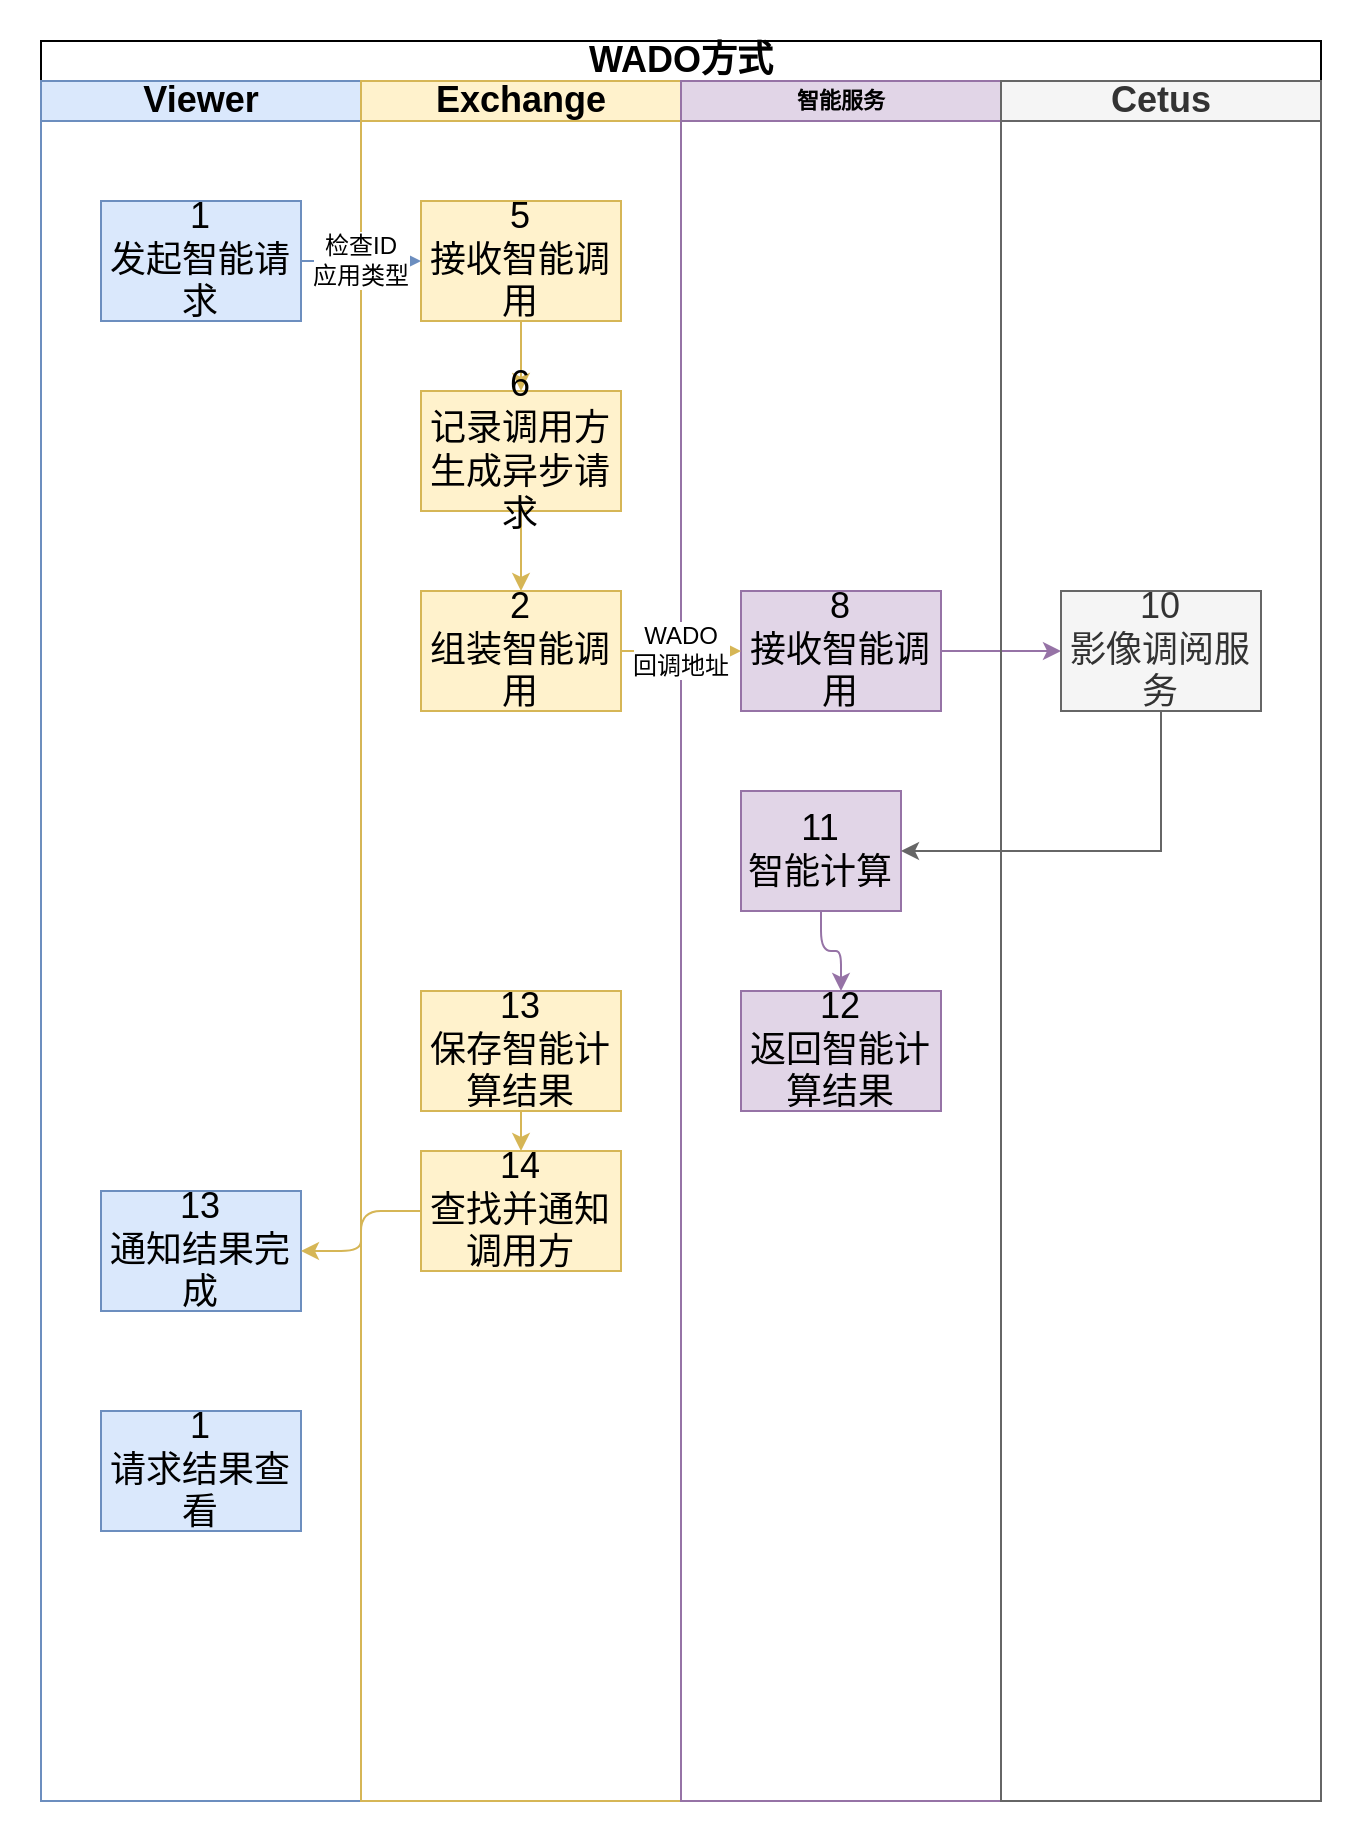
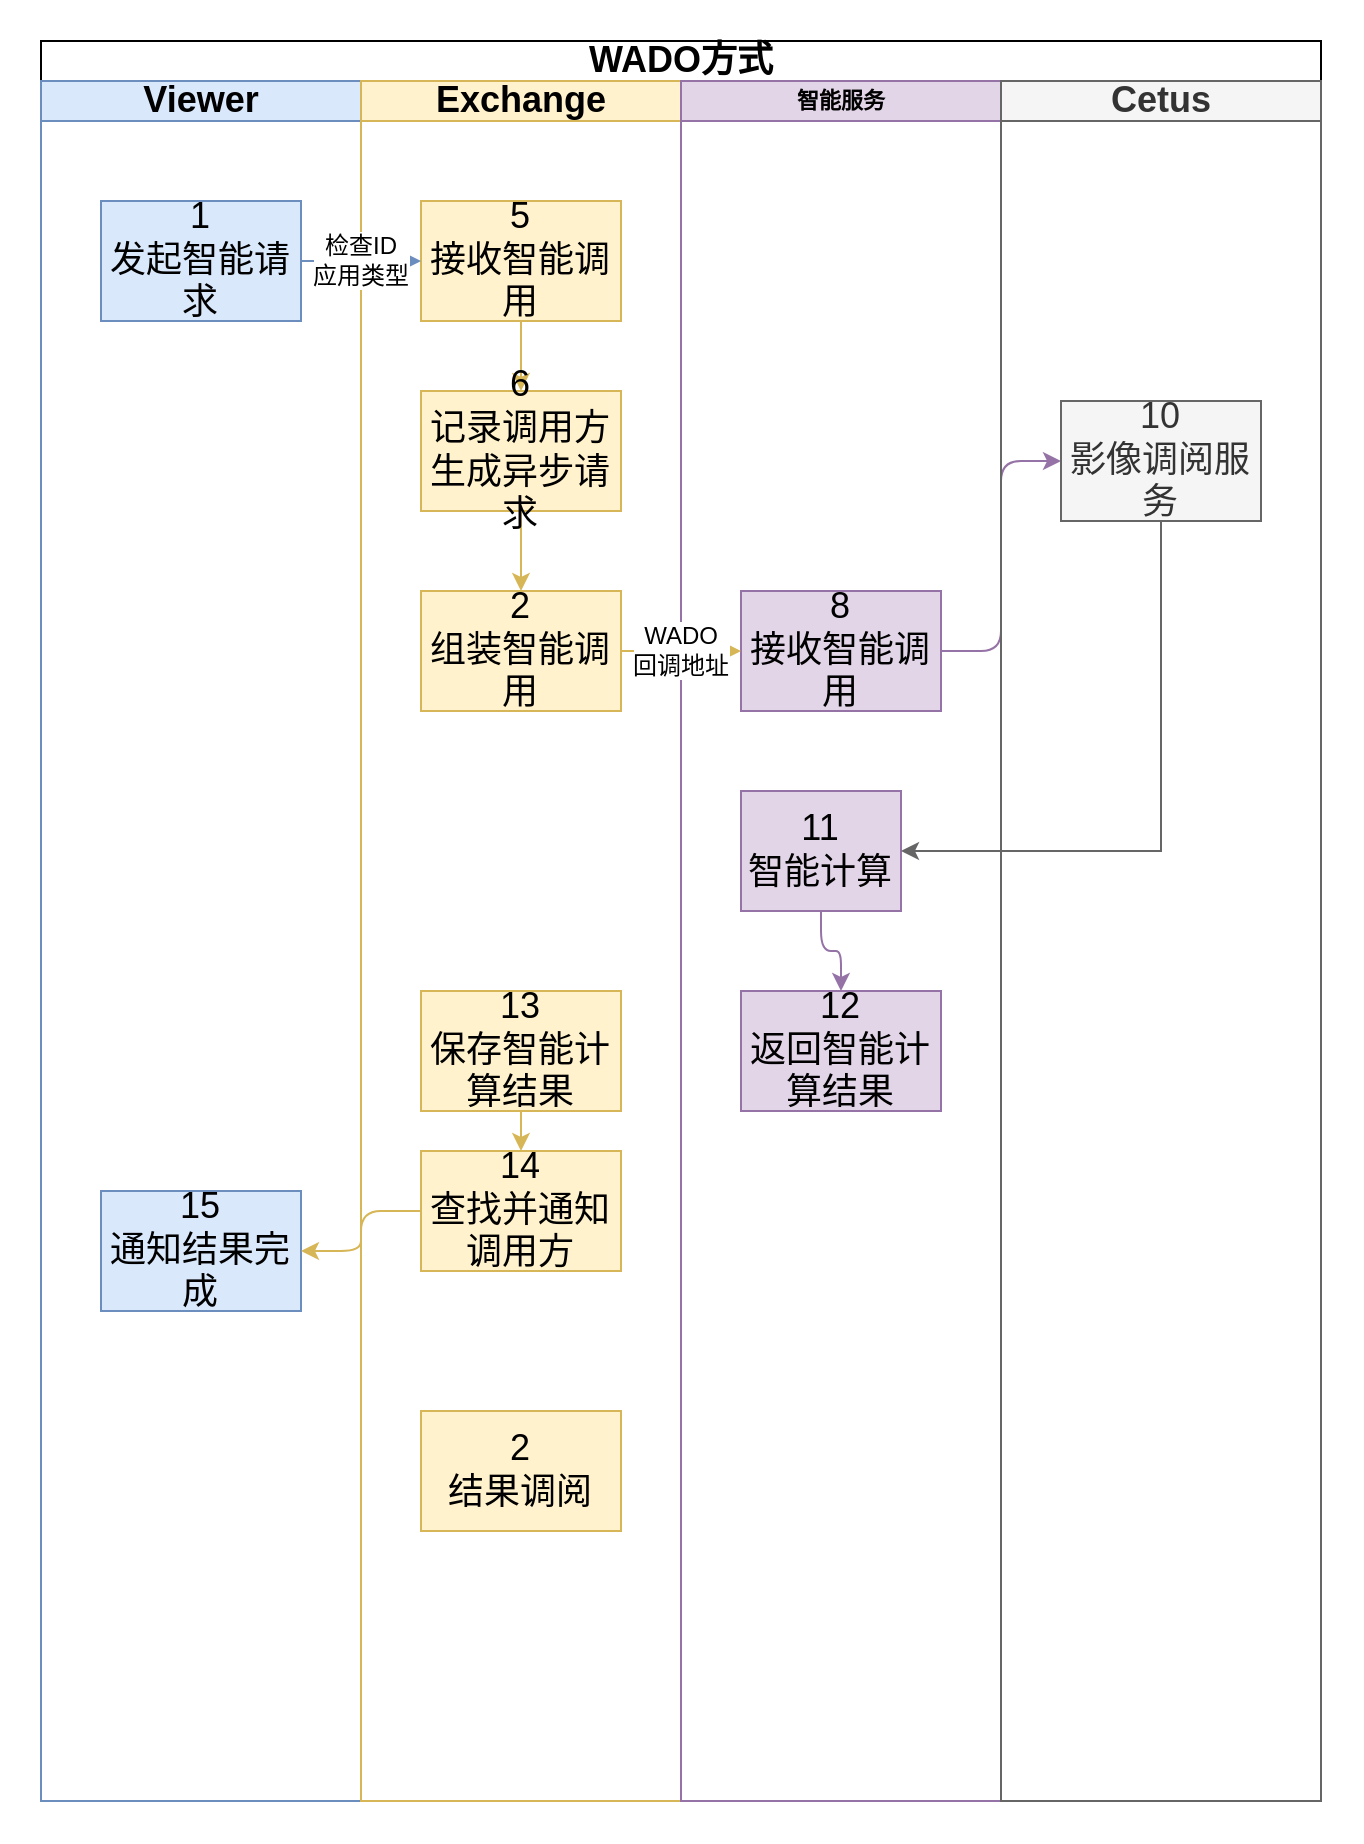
(1161, 651) -> (1161, 461)
(201, 1251) -> (201, 1251)
(201, 1471) -> none
none -> (521, 1471)
